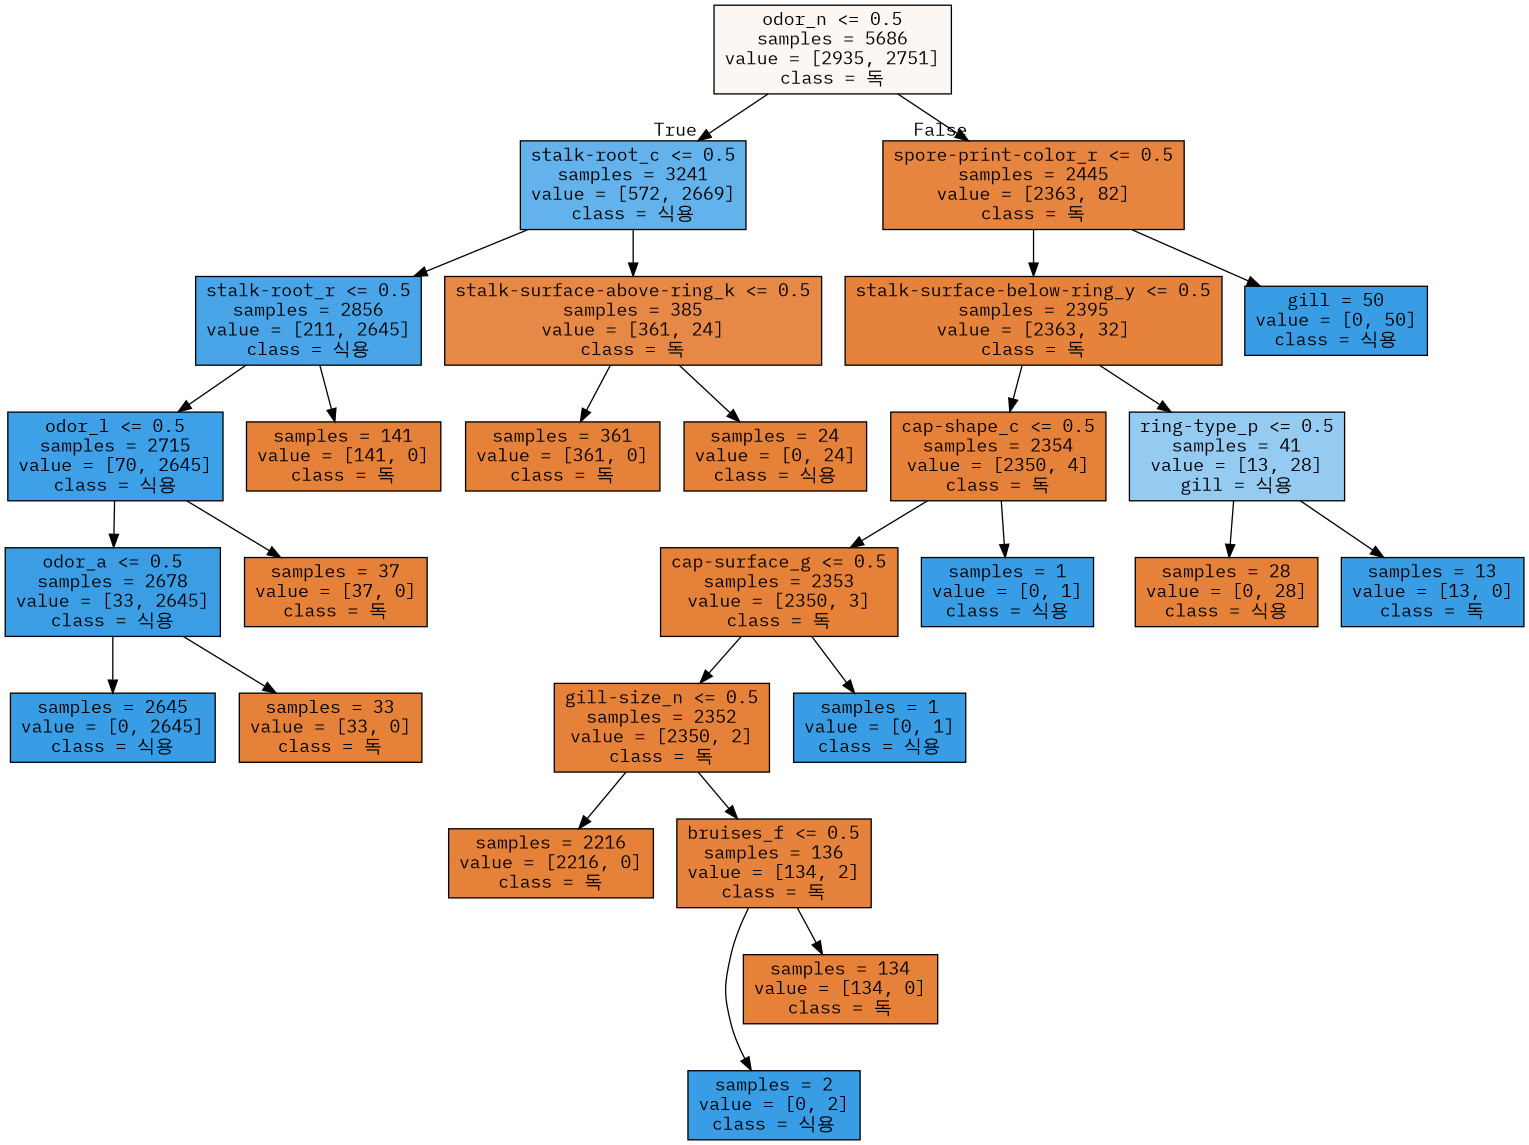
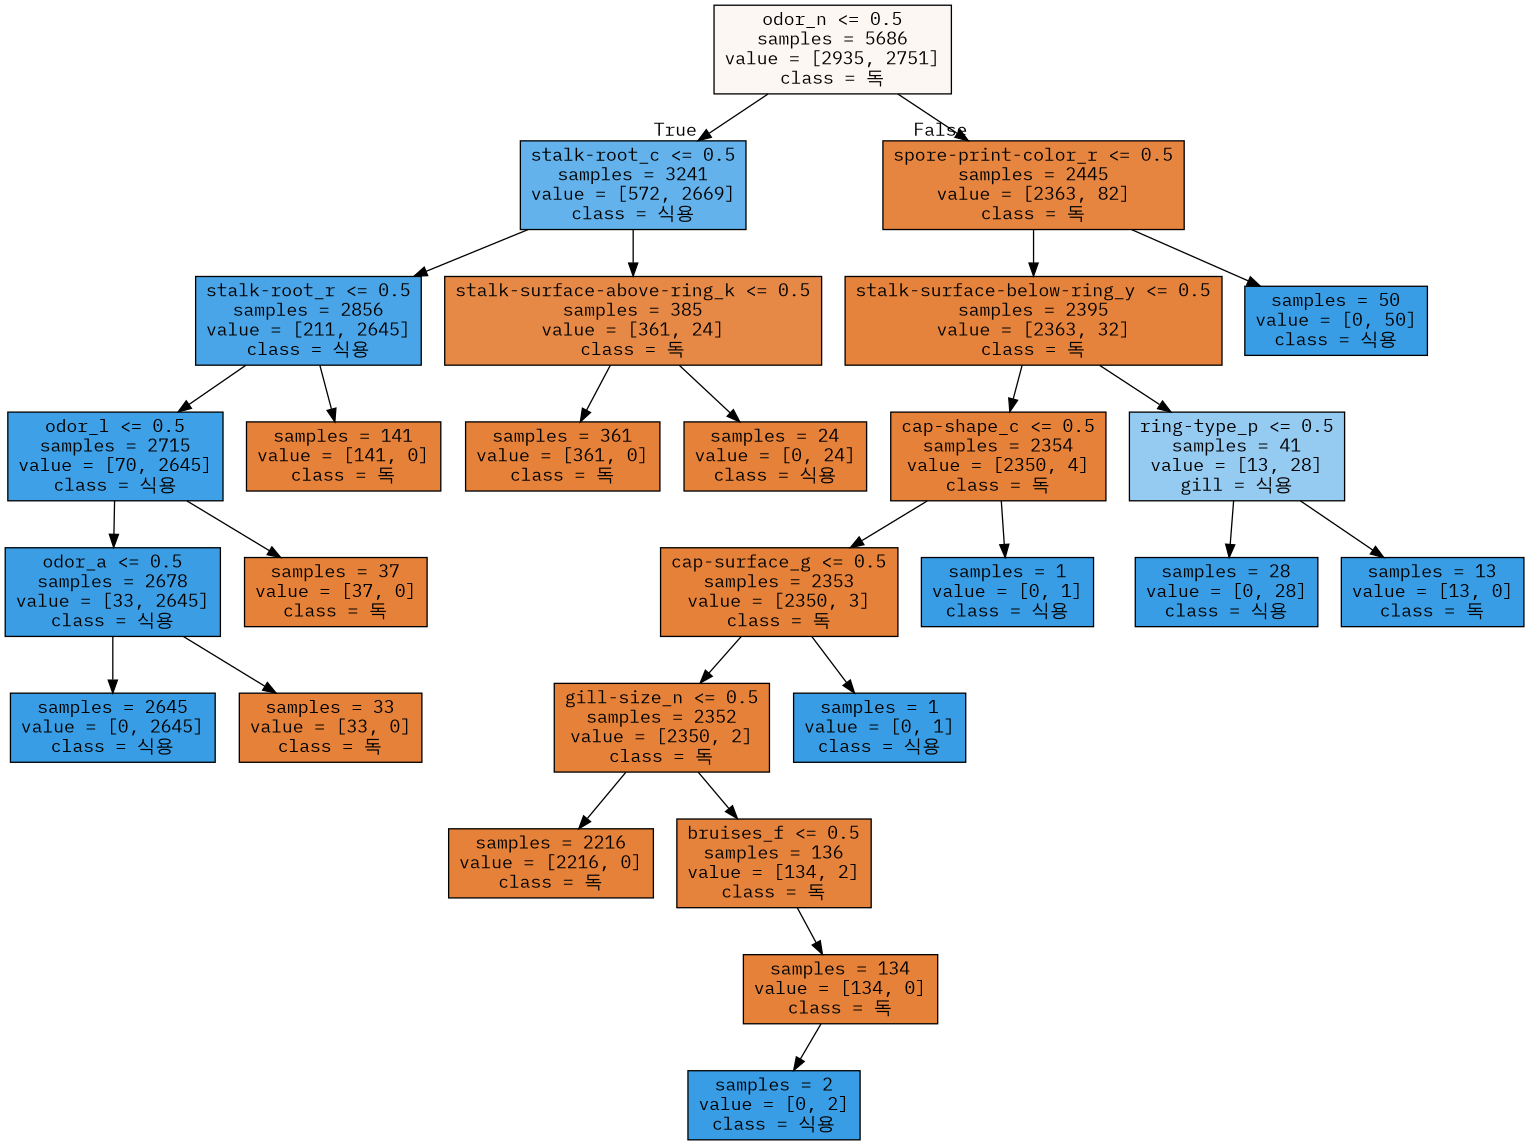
(1336, 321) -> (1336, 321)
(1227, 592) -> (1227, 592)
(726, 983) -> (811, 1041)
